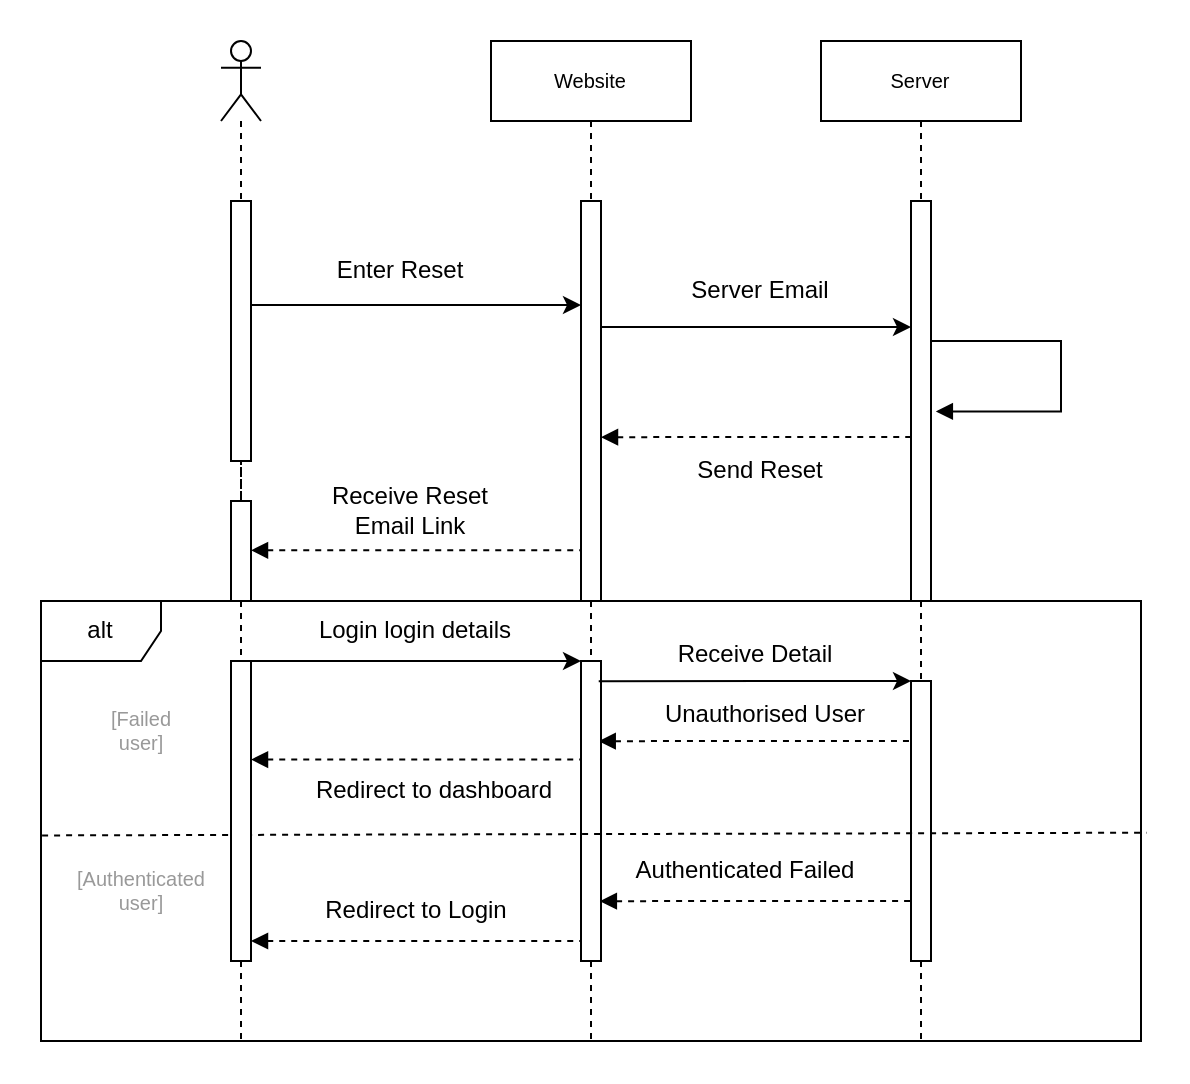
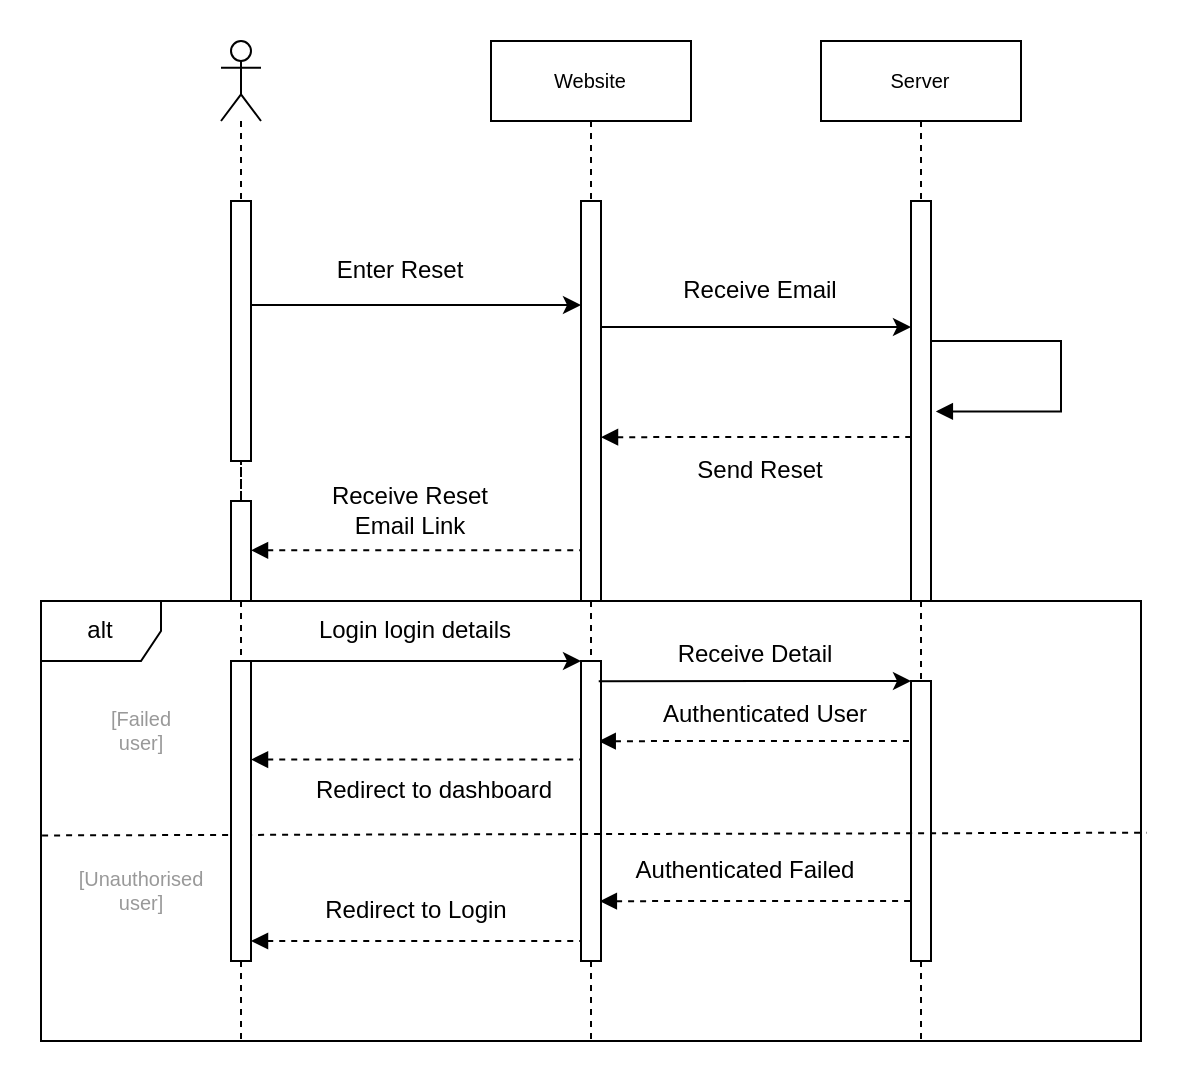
(761, 291) -> (761, 291)
(766, 715) -> (766, 715)
(142, 891) -> (142, 891)
